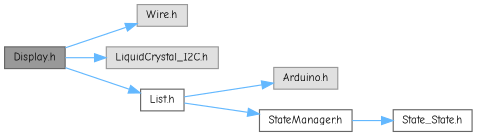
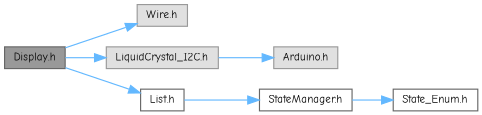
(223, 91) -> (240, 58)
(433, 121) -> (436, 100)
